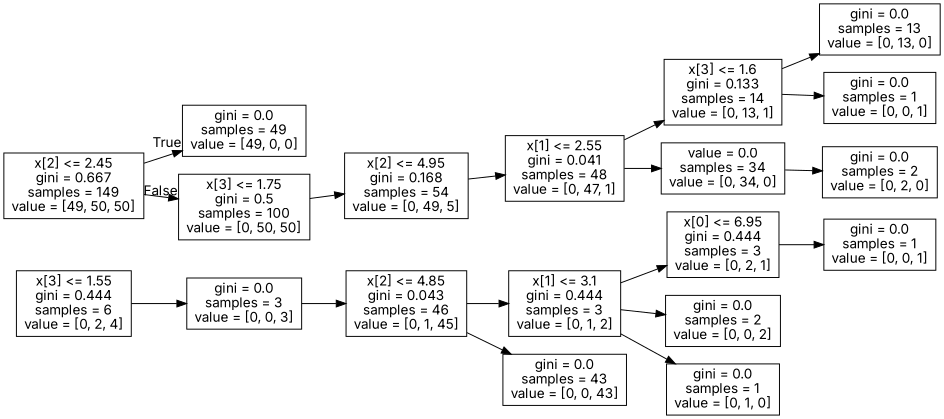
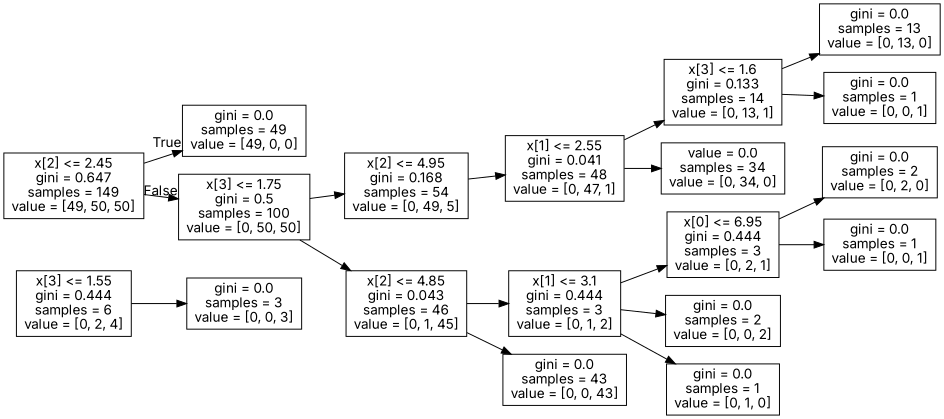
(799, 170) -> (797, 211)
(74, 186) -> (74, 186)
(319, 304) -> (321, 253)
